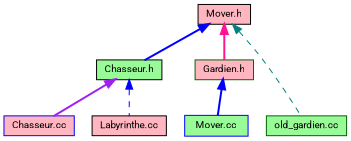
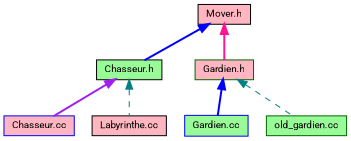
(272, 72) -> (269, 100)
(129, 103) -> (129, 103)
(216, 126) -> (216, 126)
